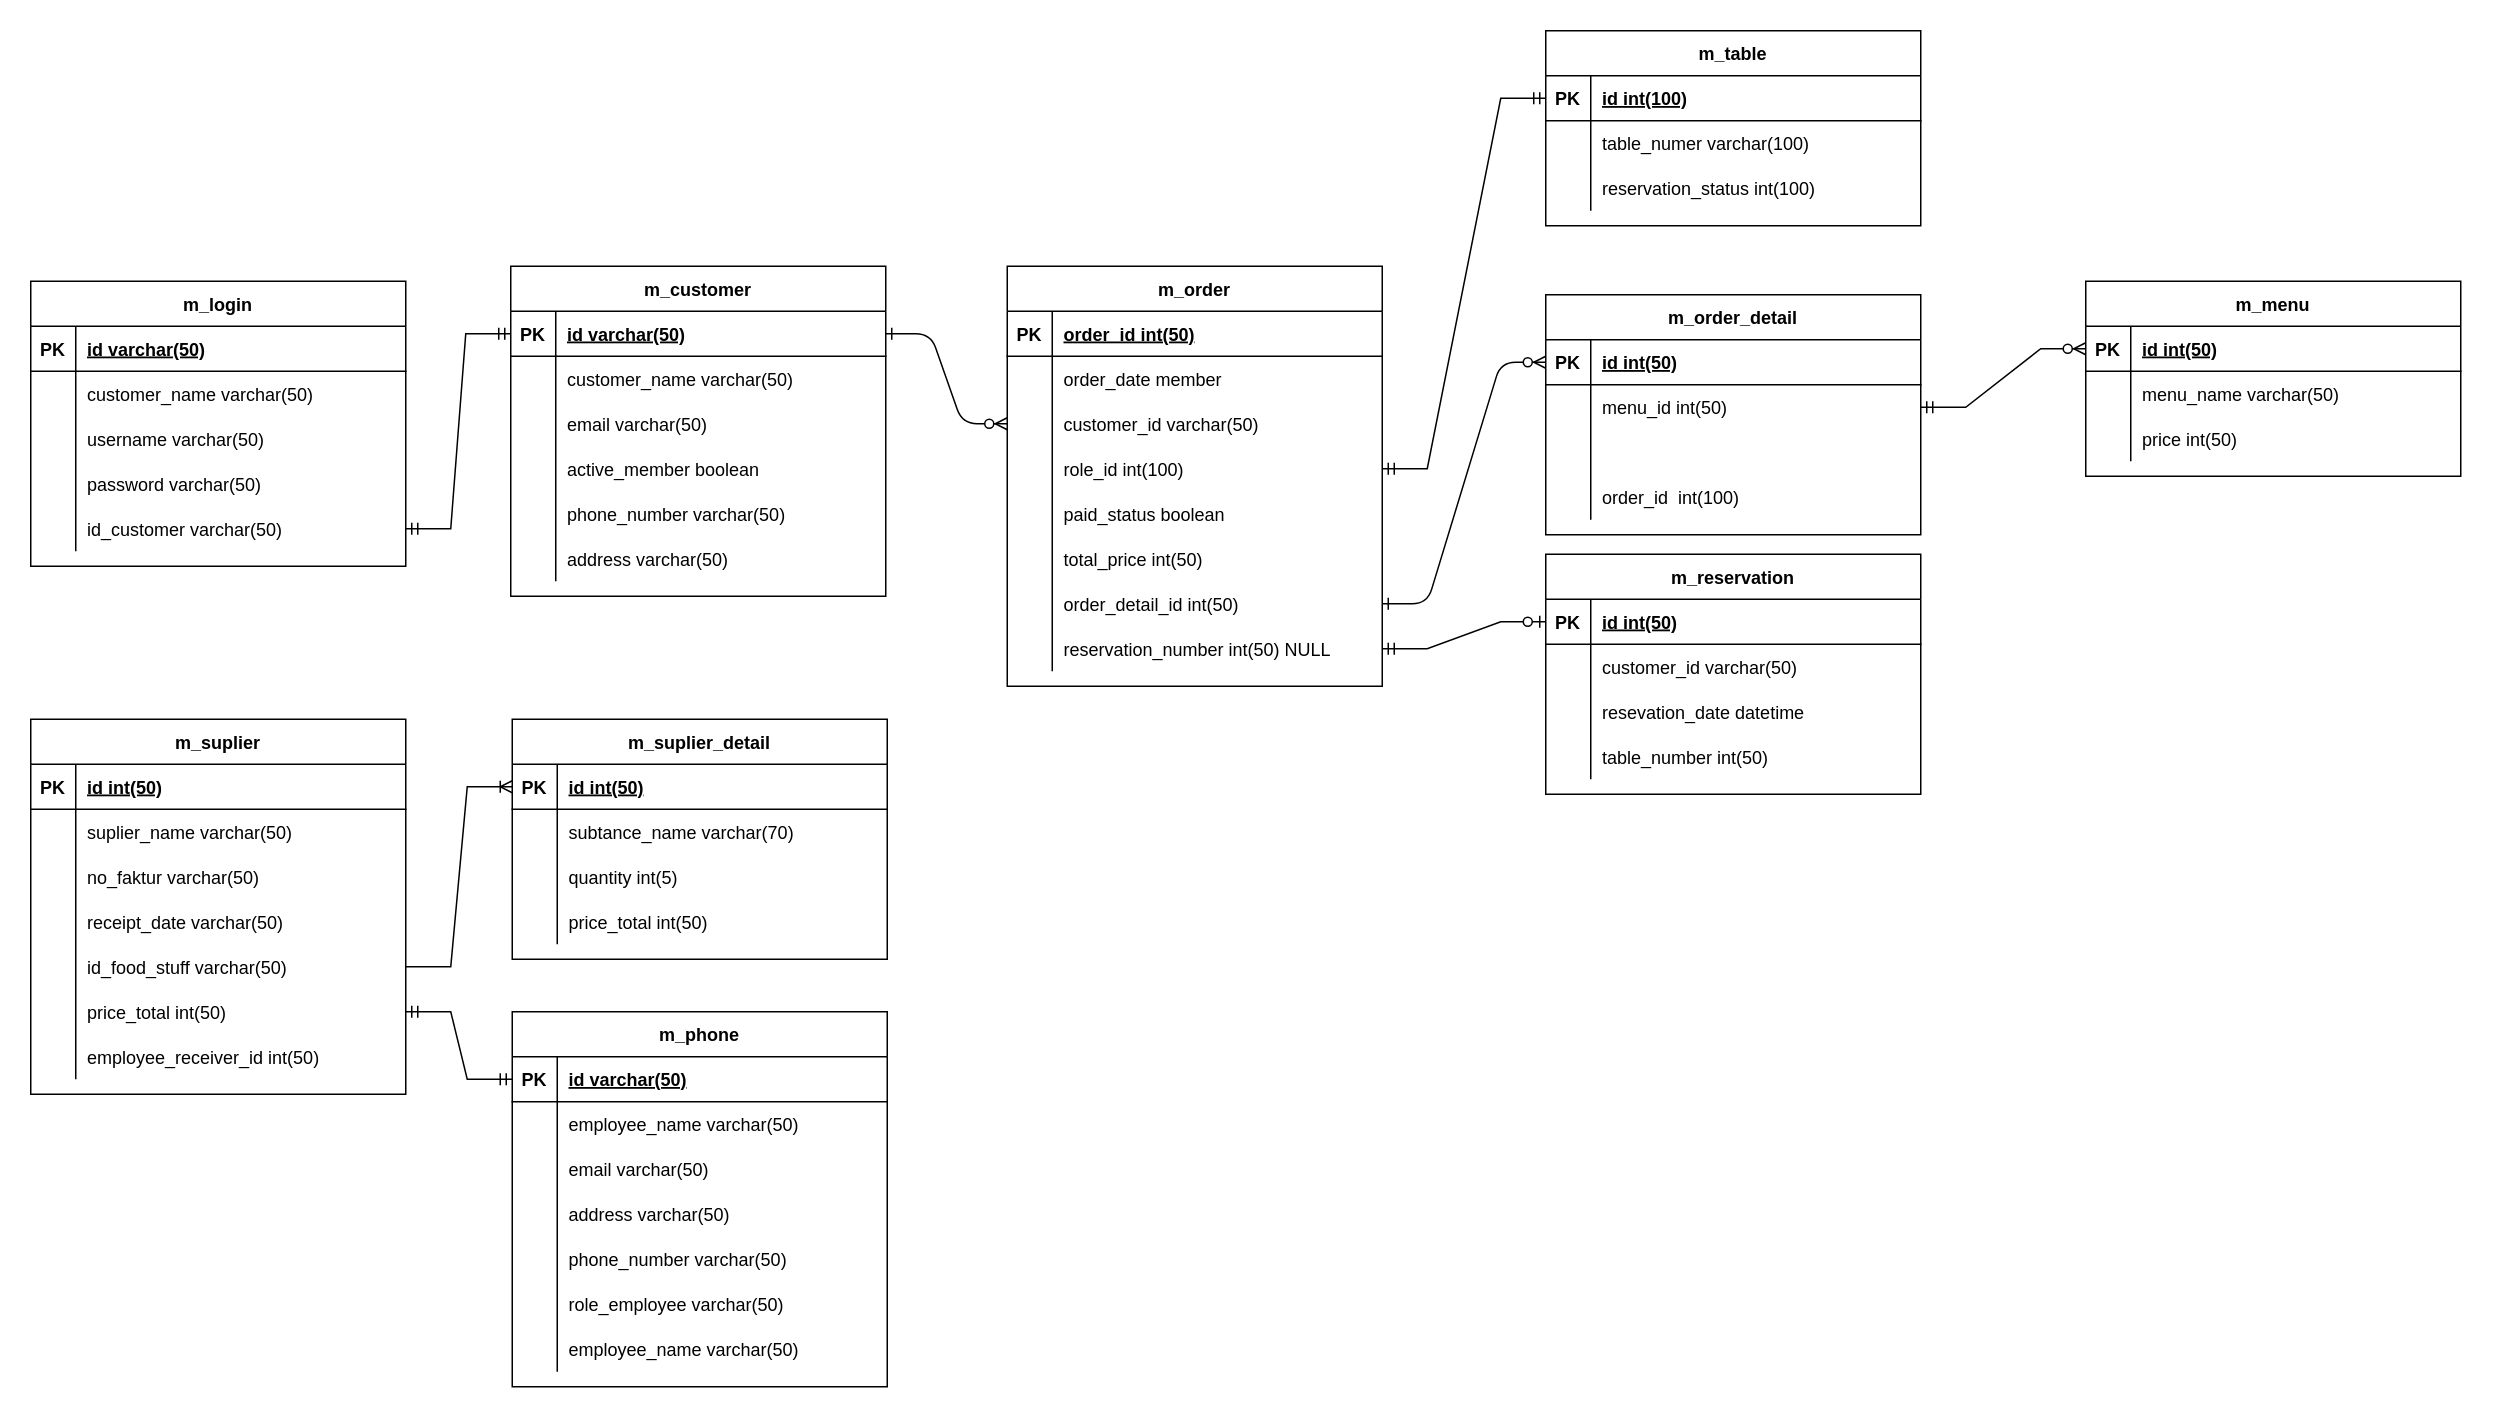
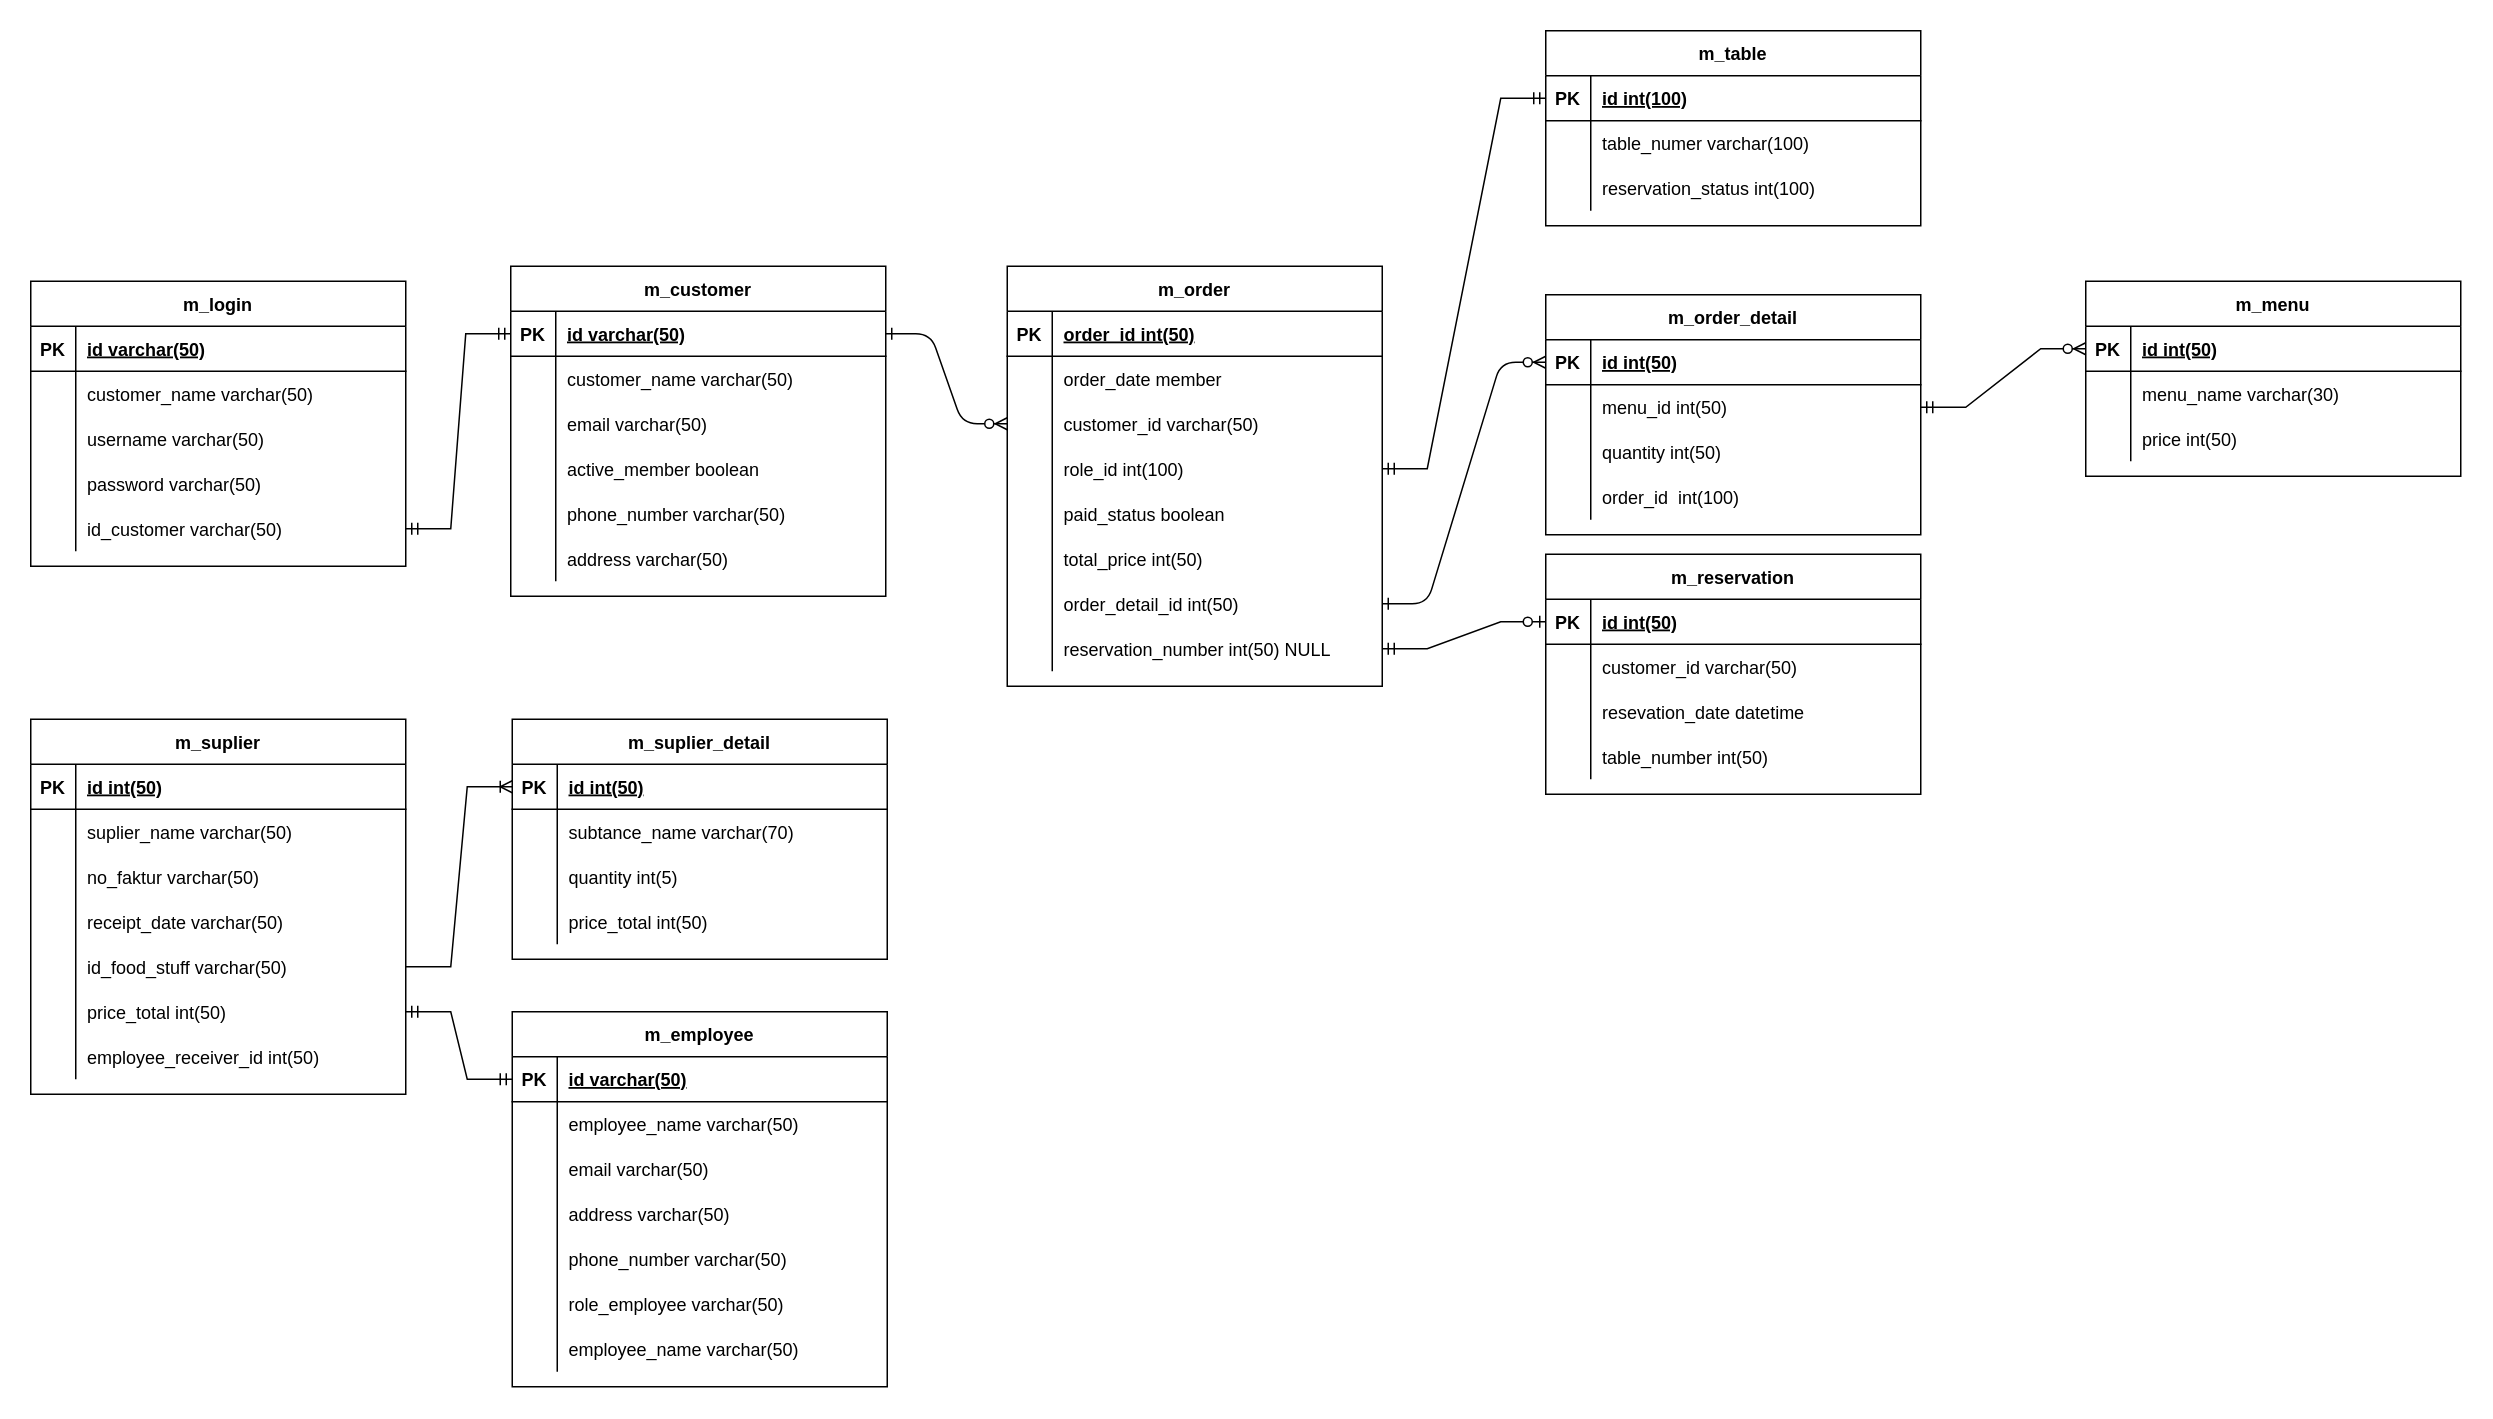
(2246, 395) -> (2246, 395)
none -> (1756, 452)
(699, 1035) -> (699, 1035)
